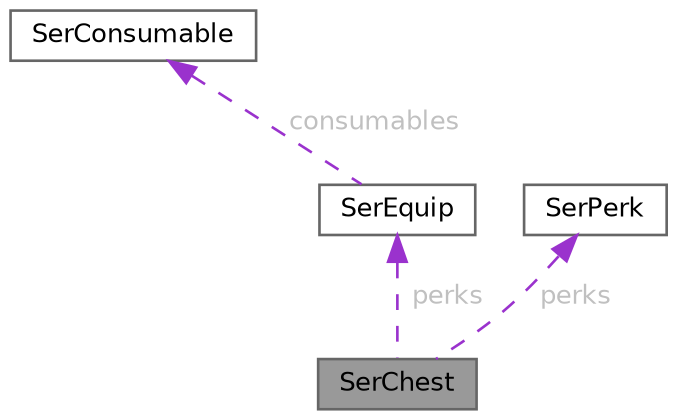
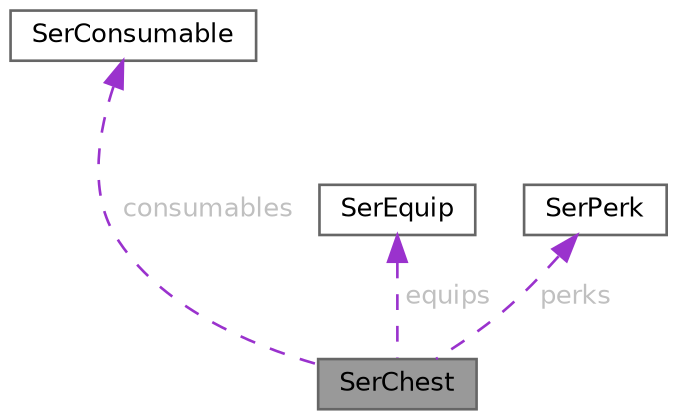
(277, 130) -> (144, 271)
(445, 297) -> (445, 297)
